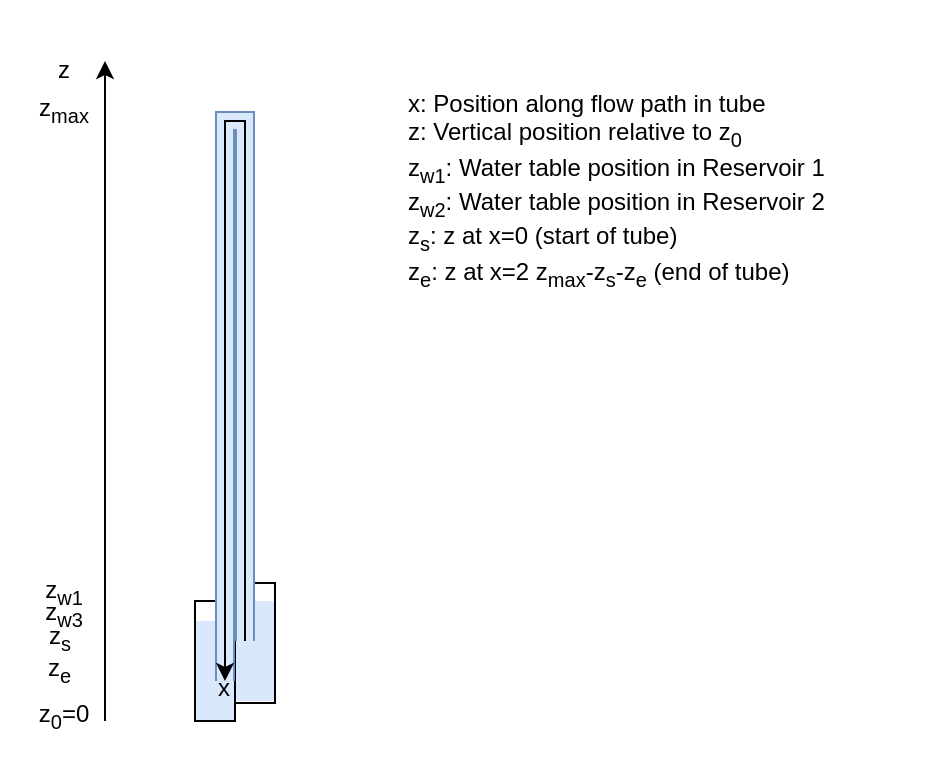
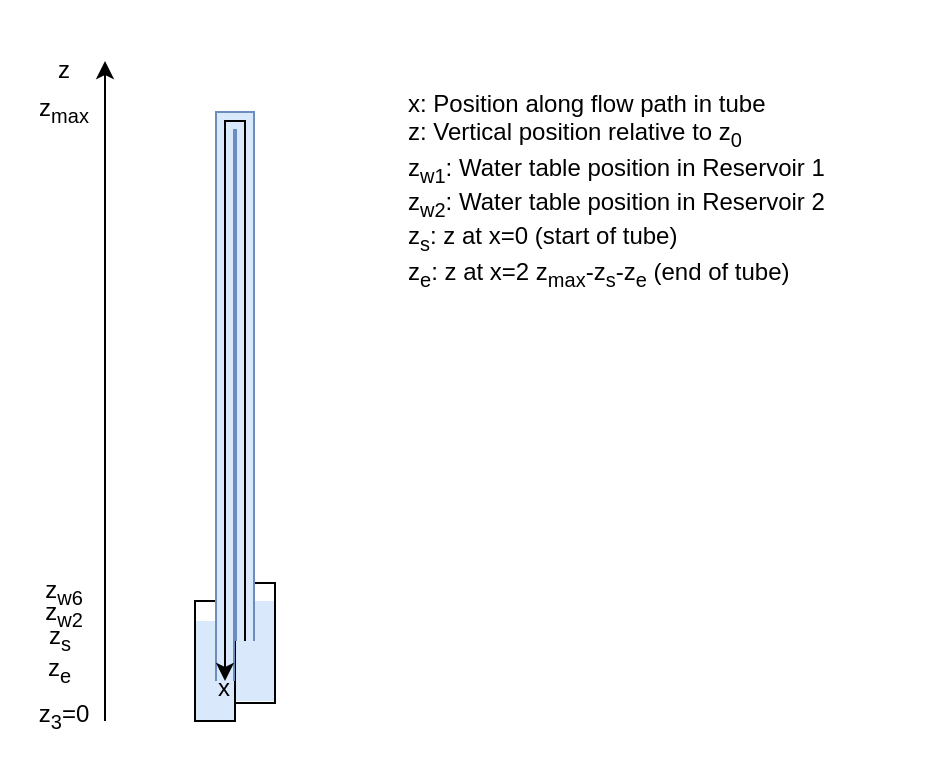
(65, 593) -> (65, 593)
(65, 615) -> (65, 615)
(65, 717) -> (65, 717)
